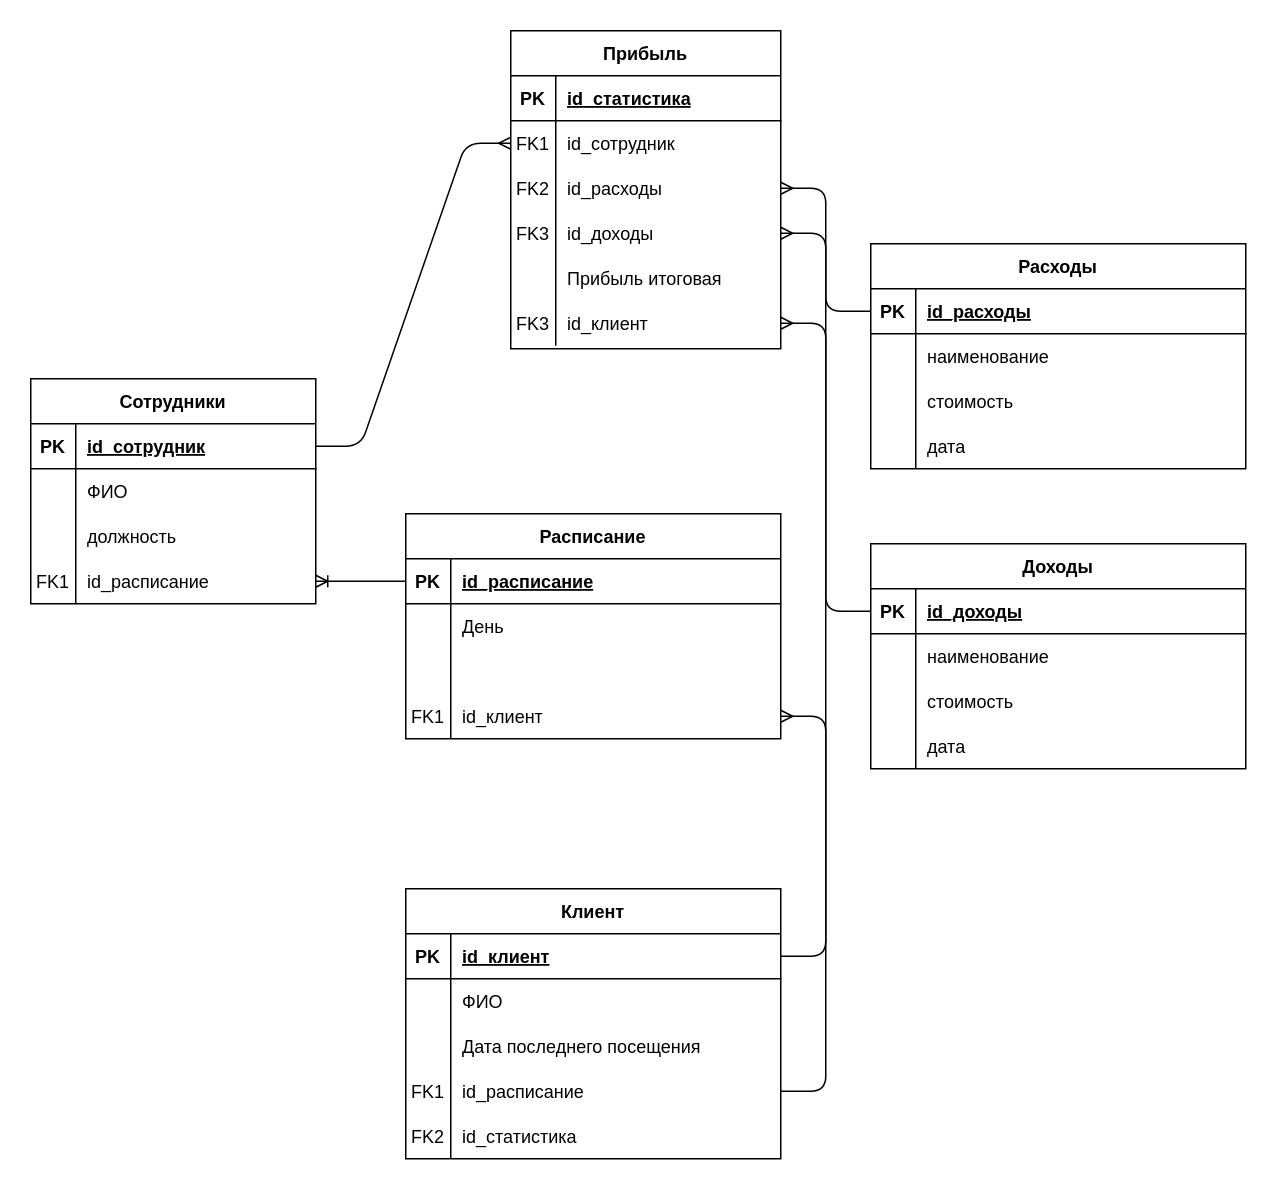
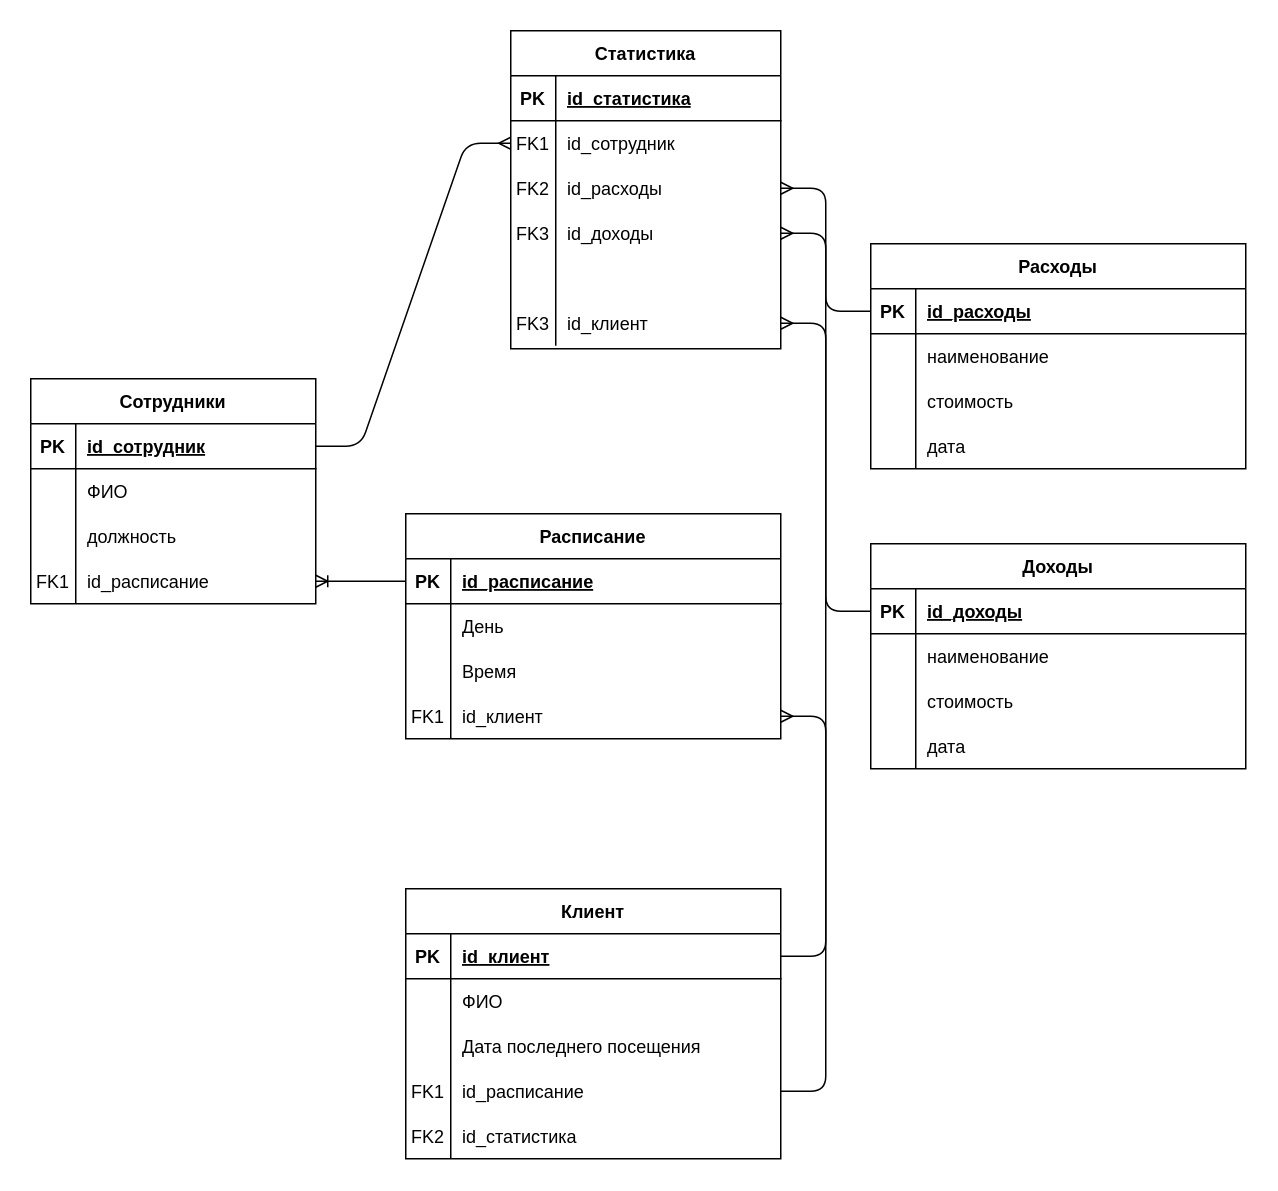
(645, 54) -> (645, 54)
(668, 278) -> none
none -> (616, 671)
